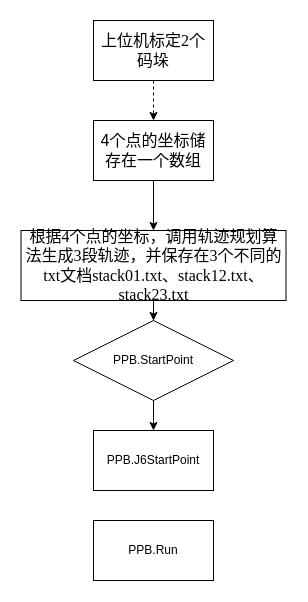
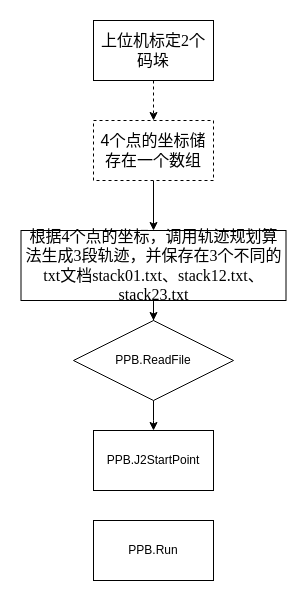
(154, 151) -> (154, 151)
(154, 361) -> (154, 361)
(154, 461) -> (154, 461)
